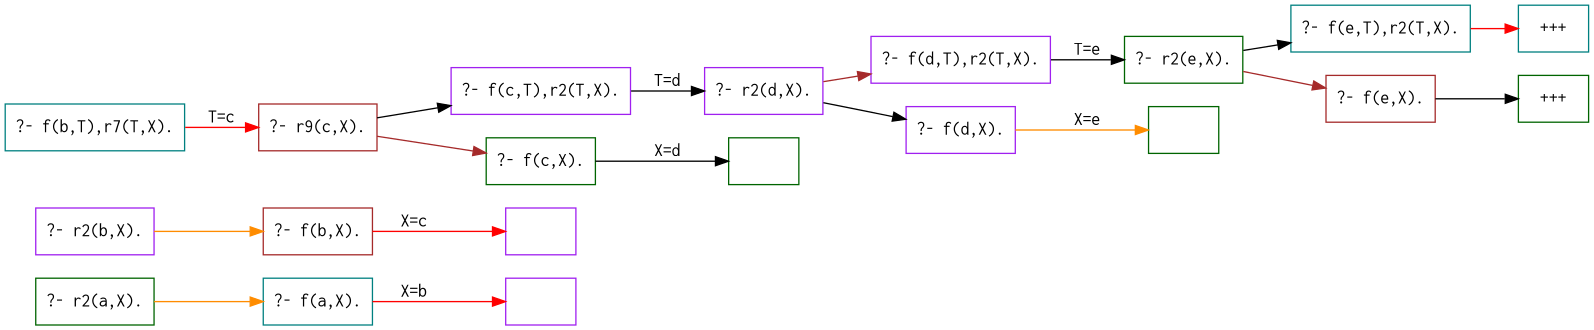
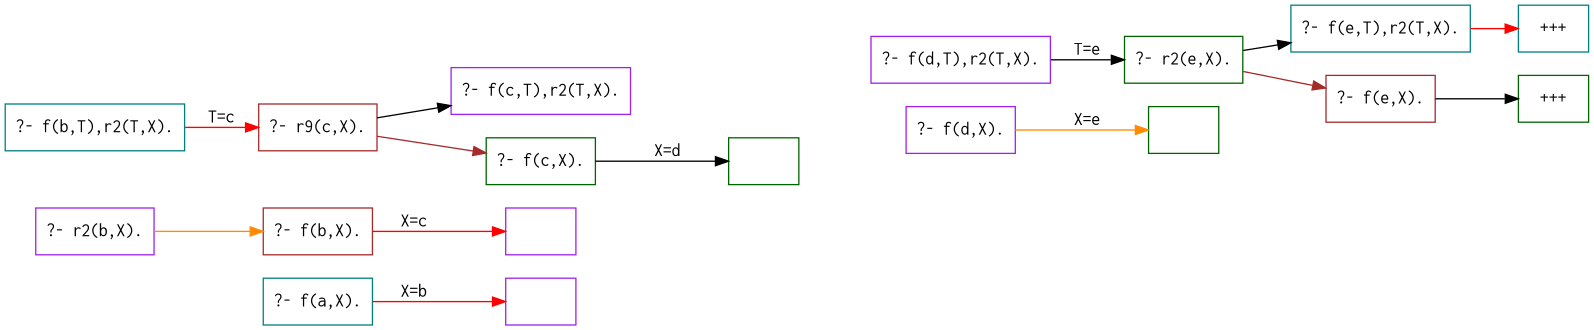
(764, 91) -> none
(95, 127) -> (95, 127)
(95, 302) -> none
